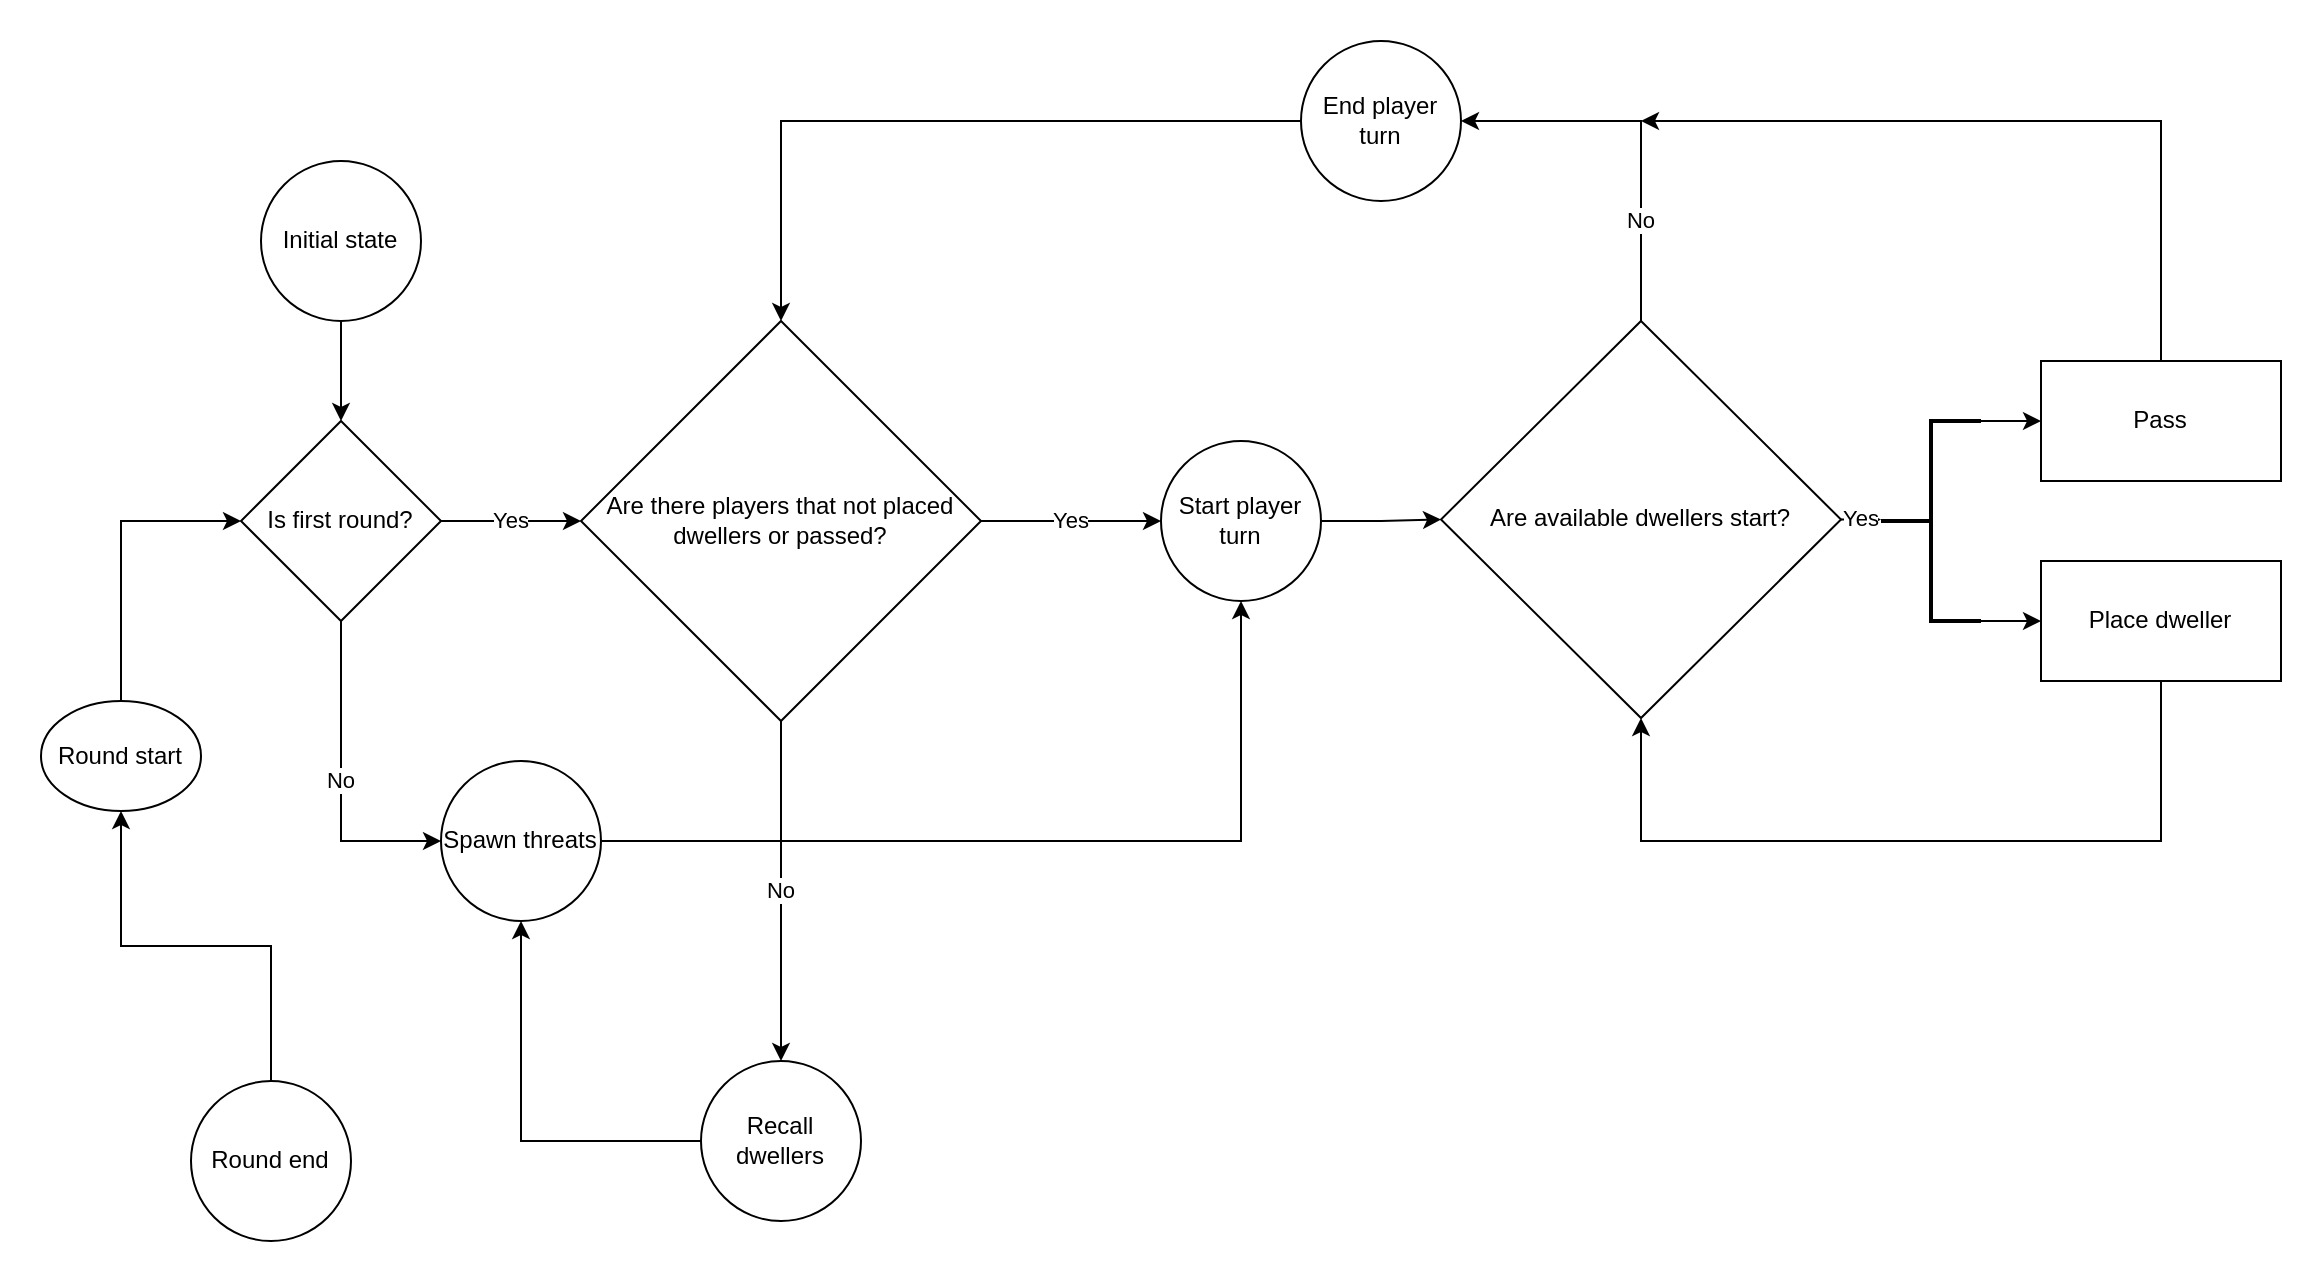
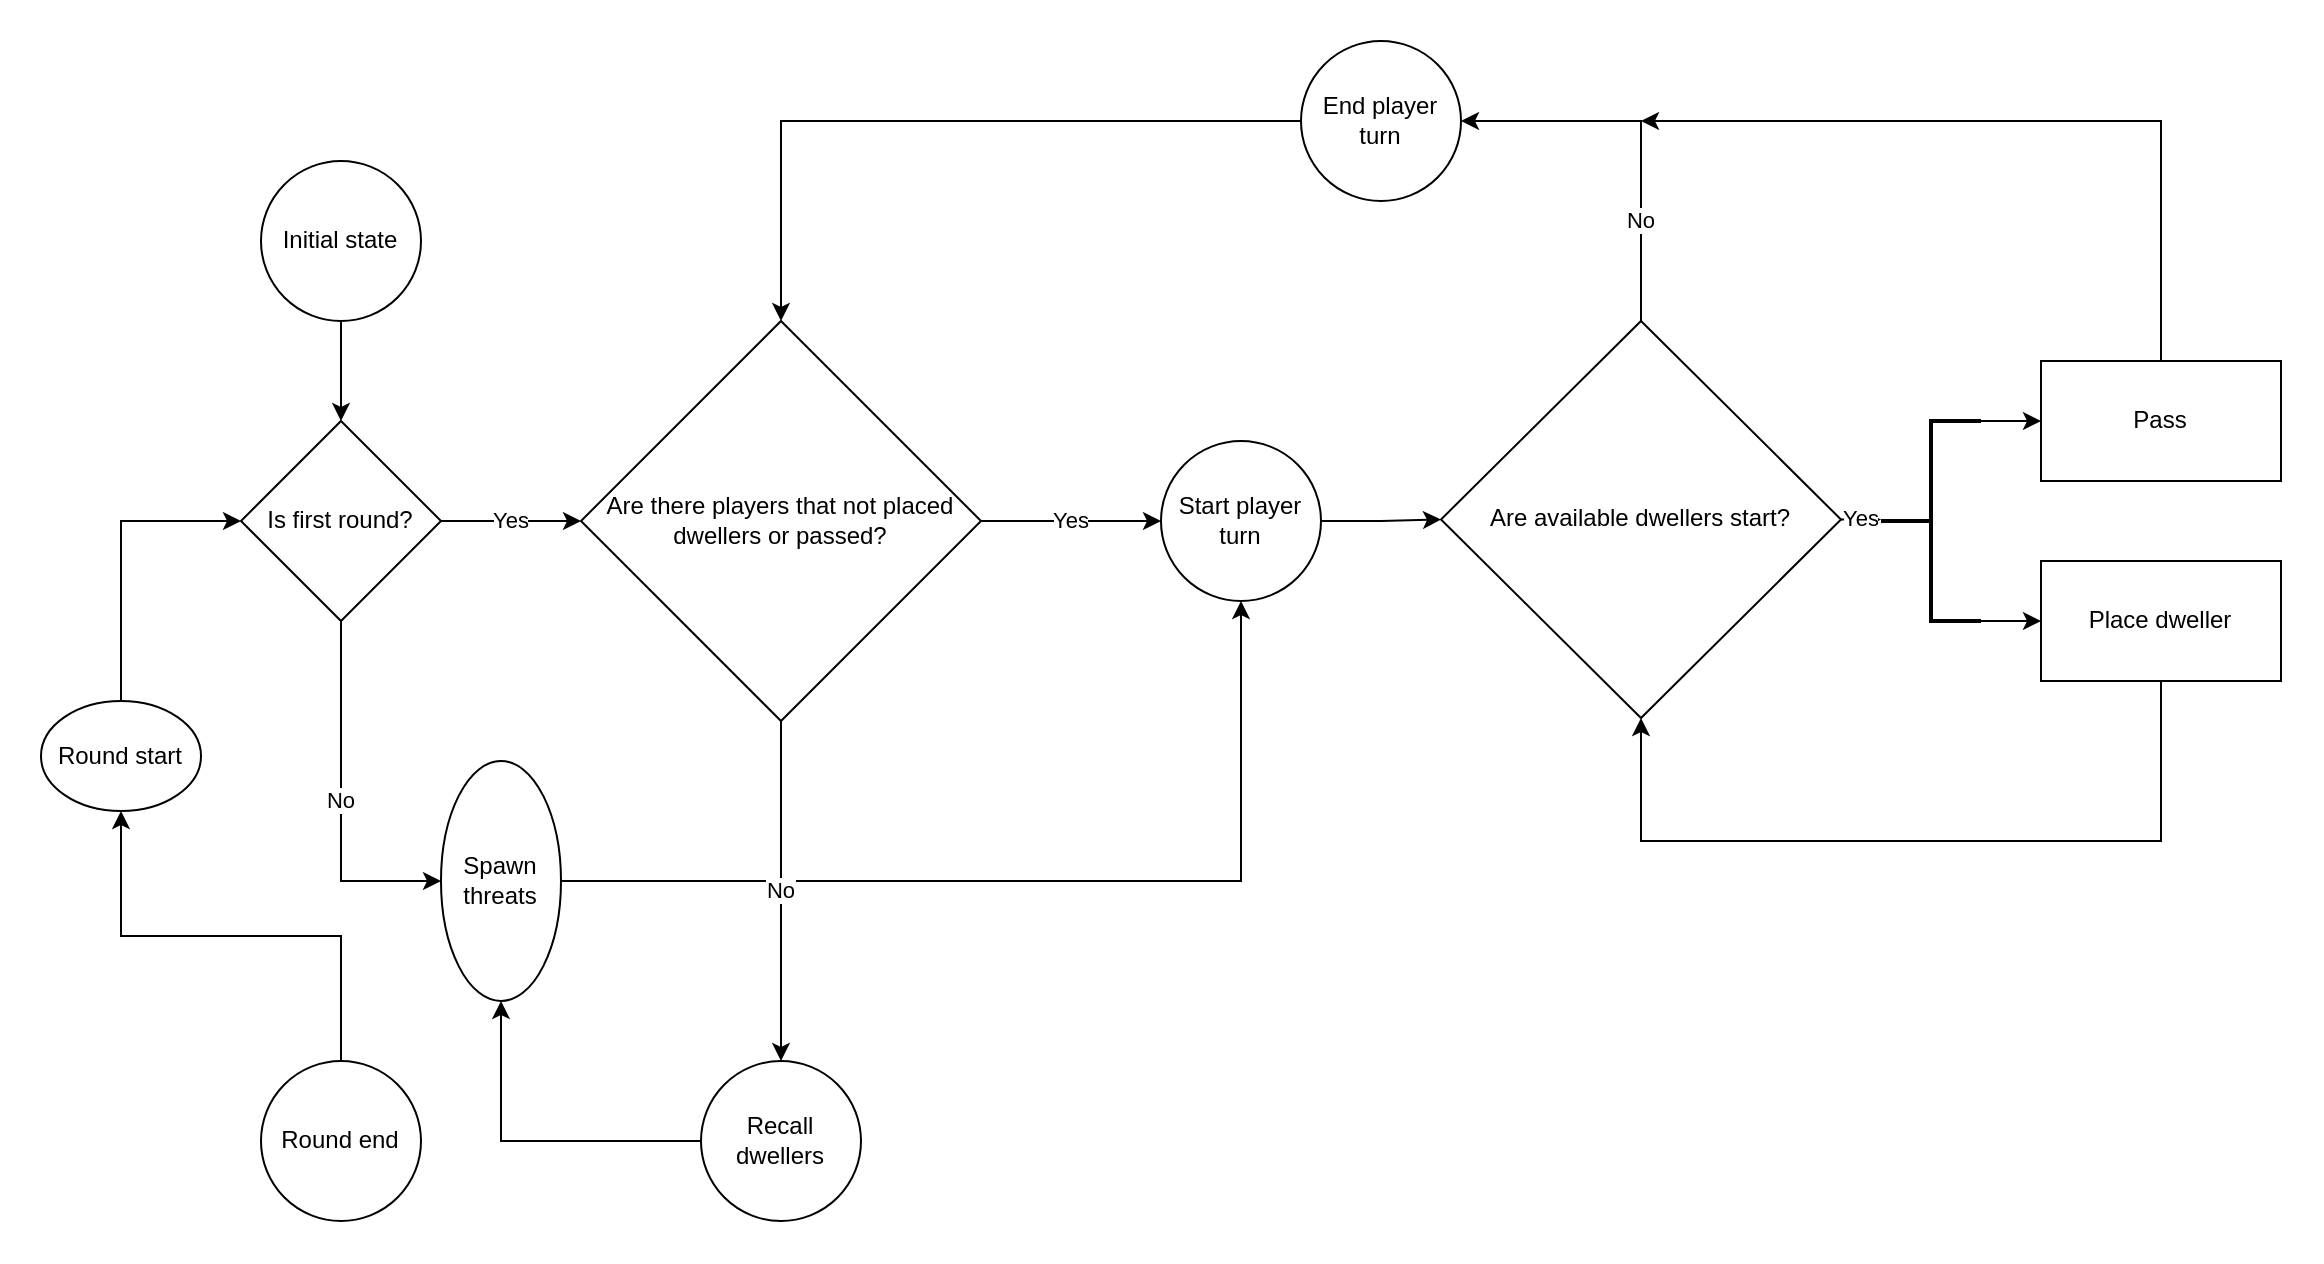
(521, 841) -> (501, 881)
(271, 1161) -> (341, 1141)
